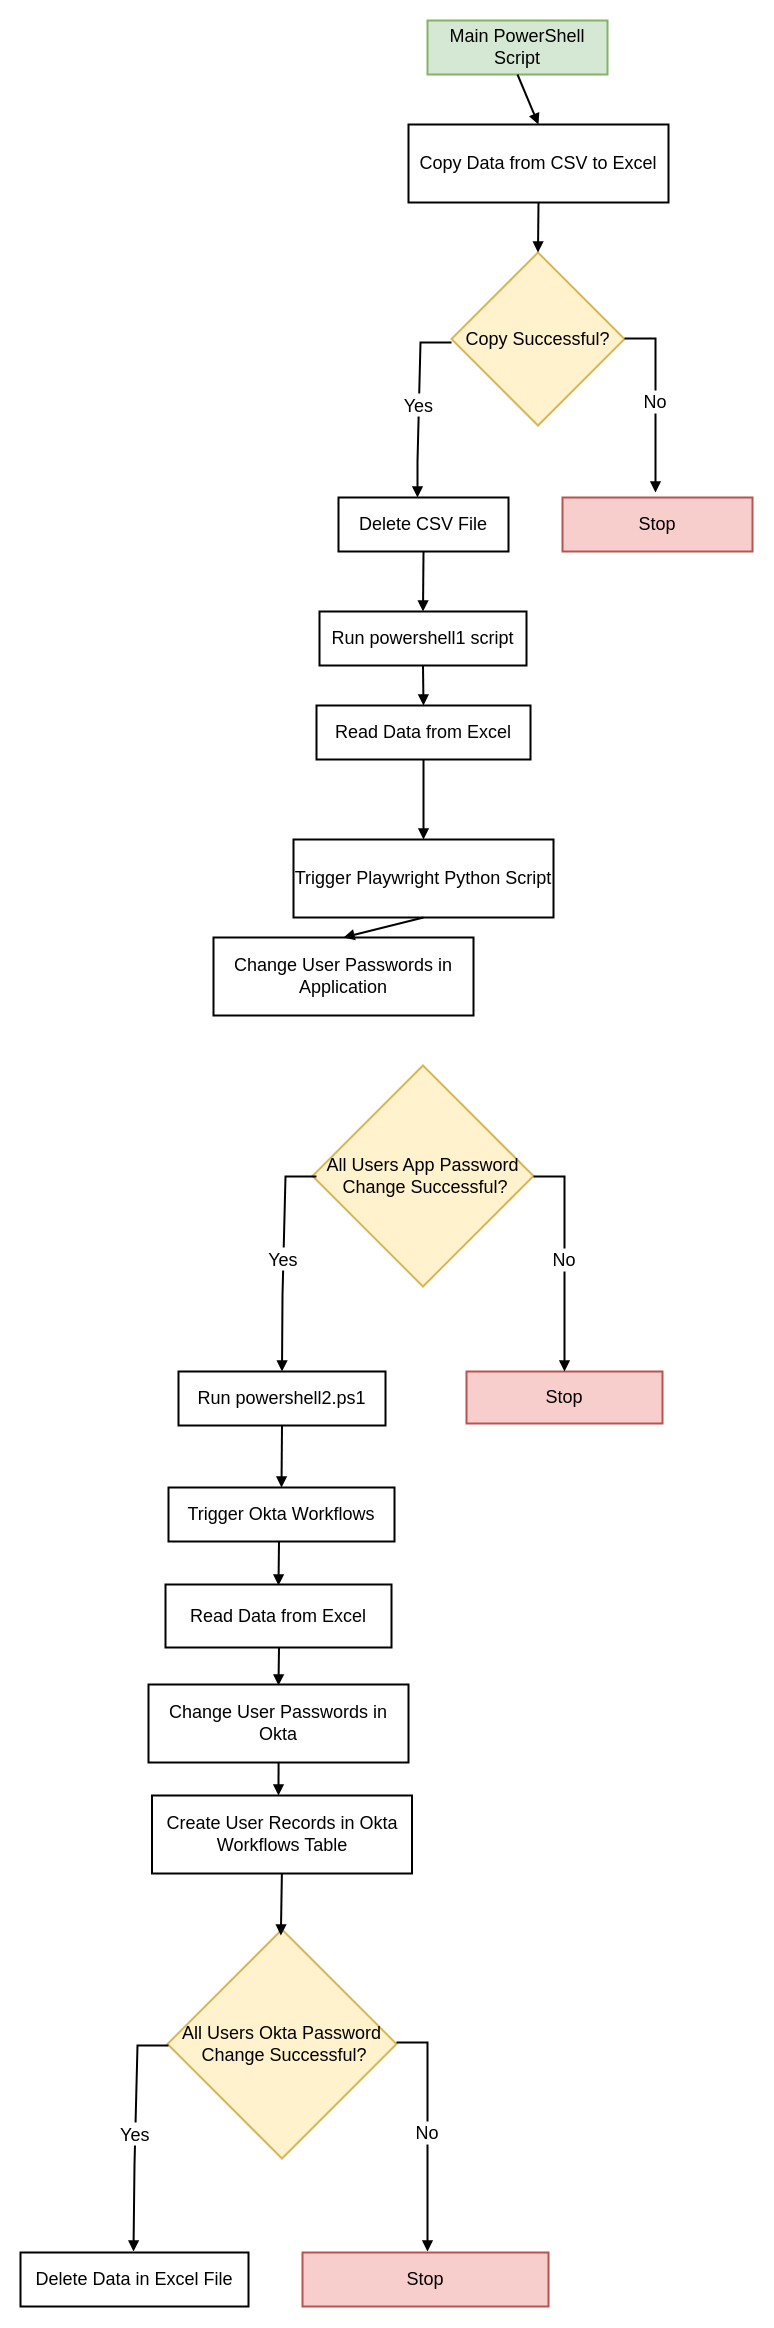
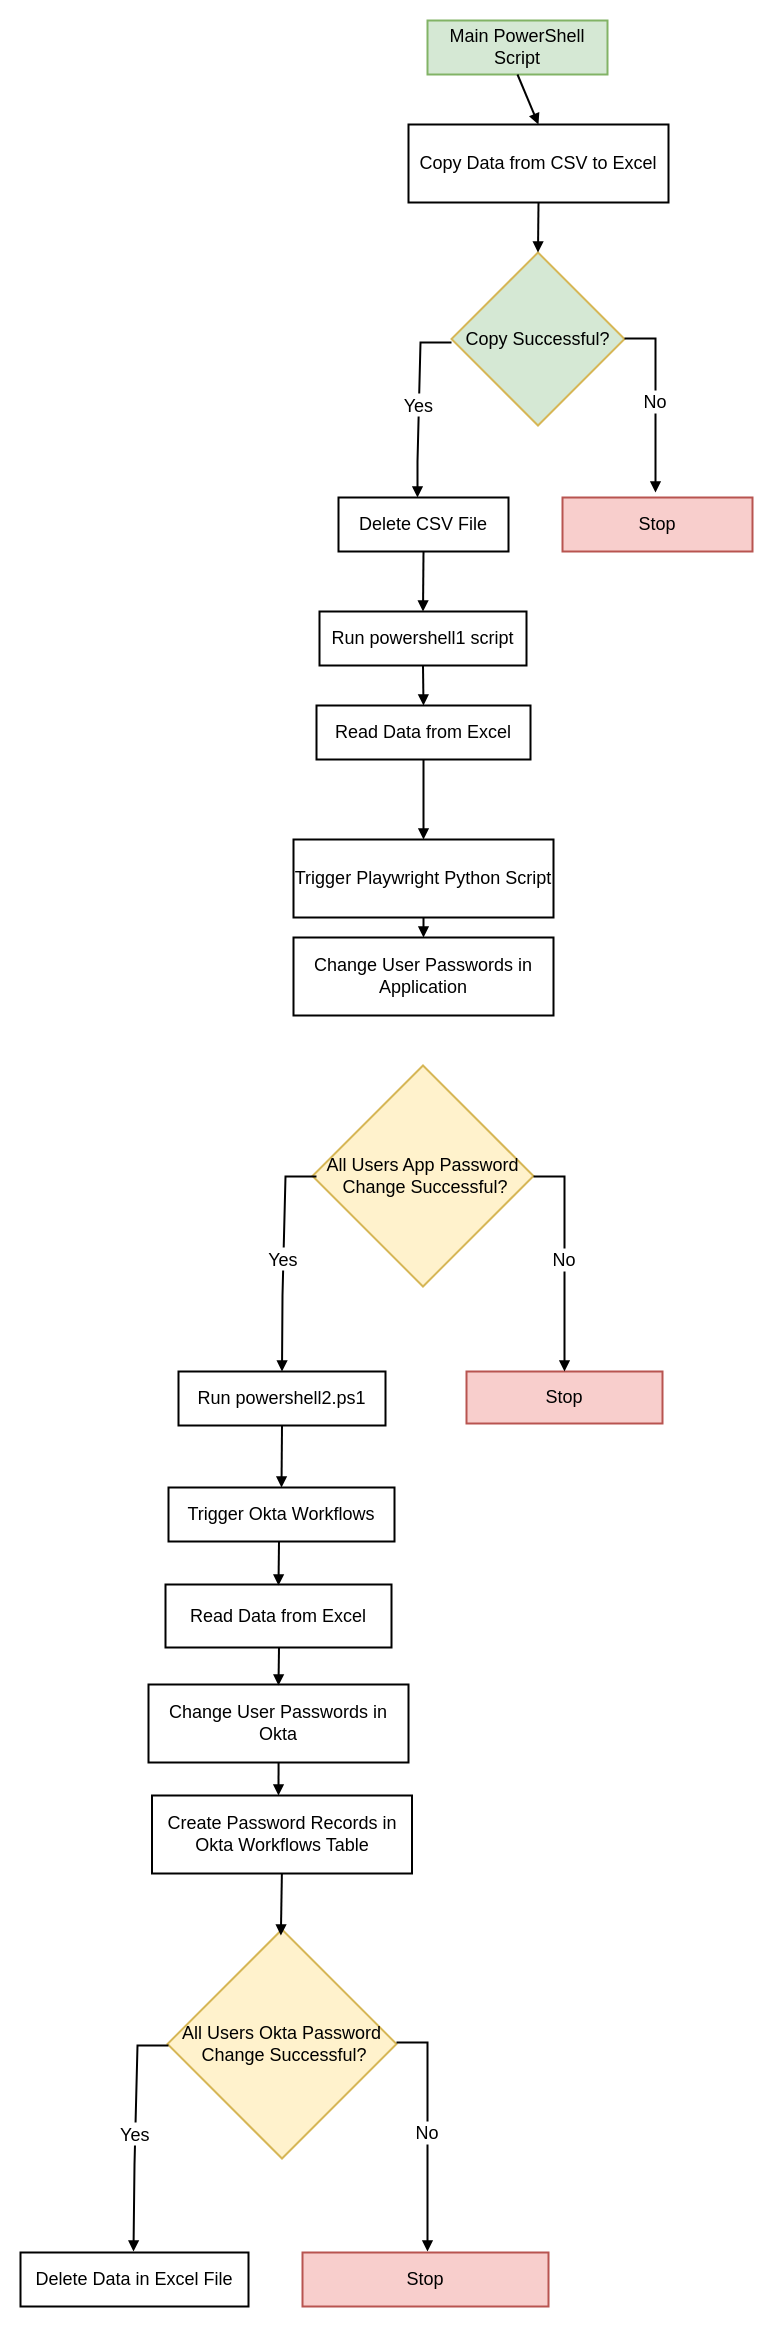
(538, 339) -> (538, 339)
(344, 977) -> (424, 977)
(283, 1835) -> (283, 1835)
